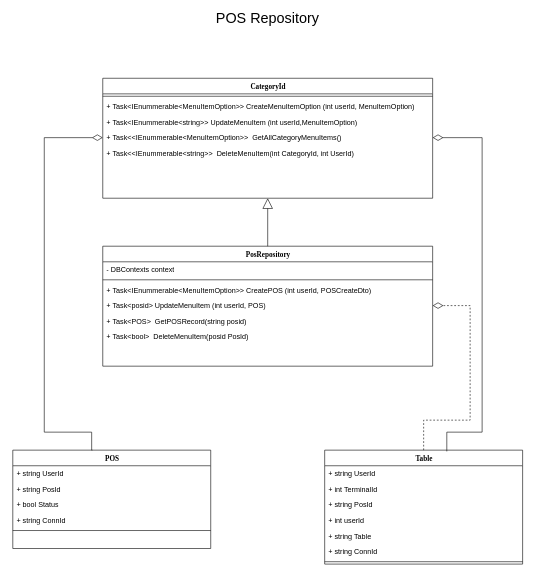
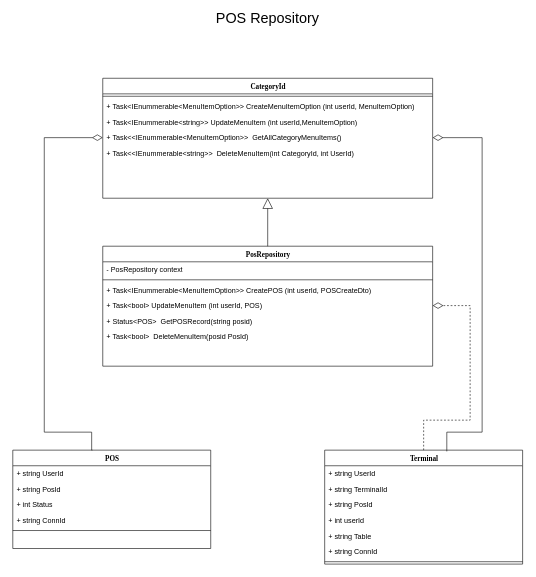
(145, 270) -> (150, 270)
(192, 306) -> (190, 306)
(180, 322) -> (184, 322)
(424, 459) -> (424, 459)
(356, 490) -> (362, 490)
(40, 506) -> (38, 506)
